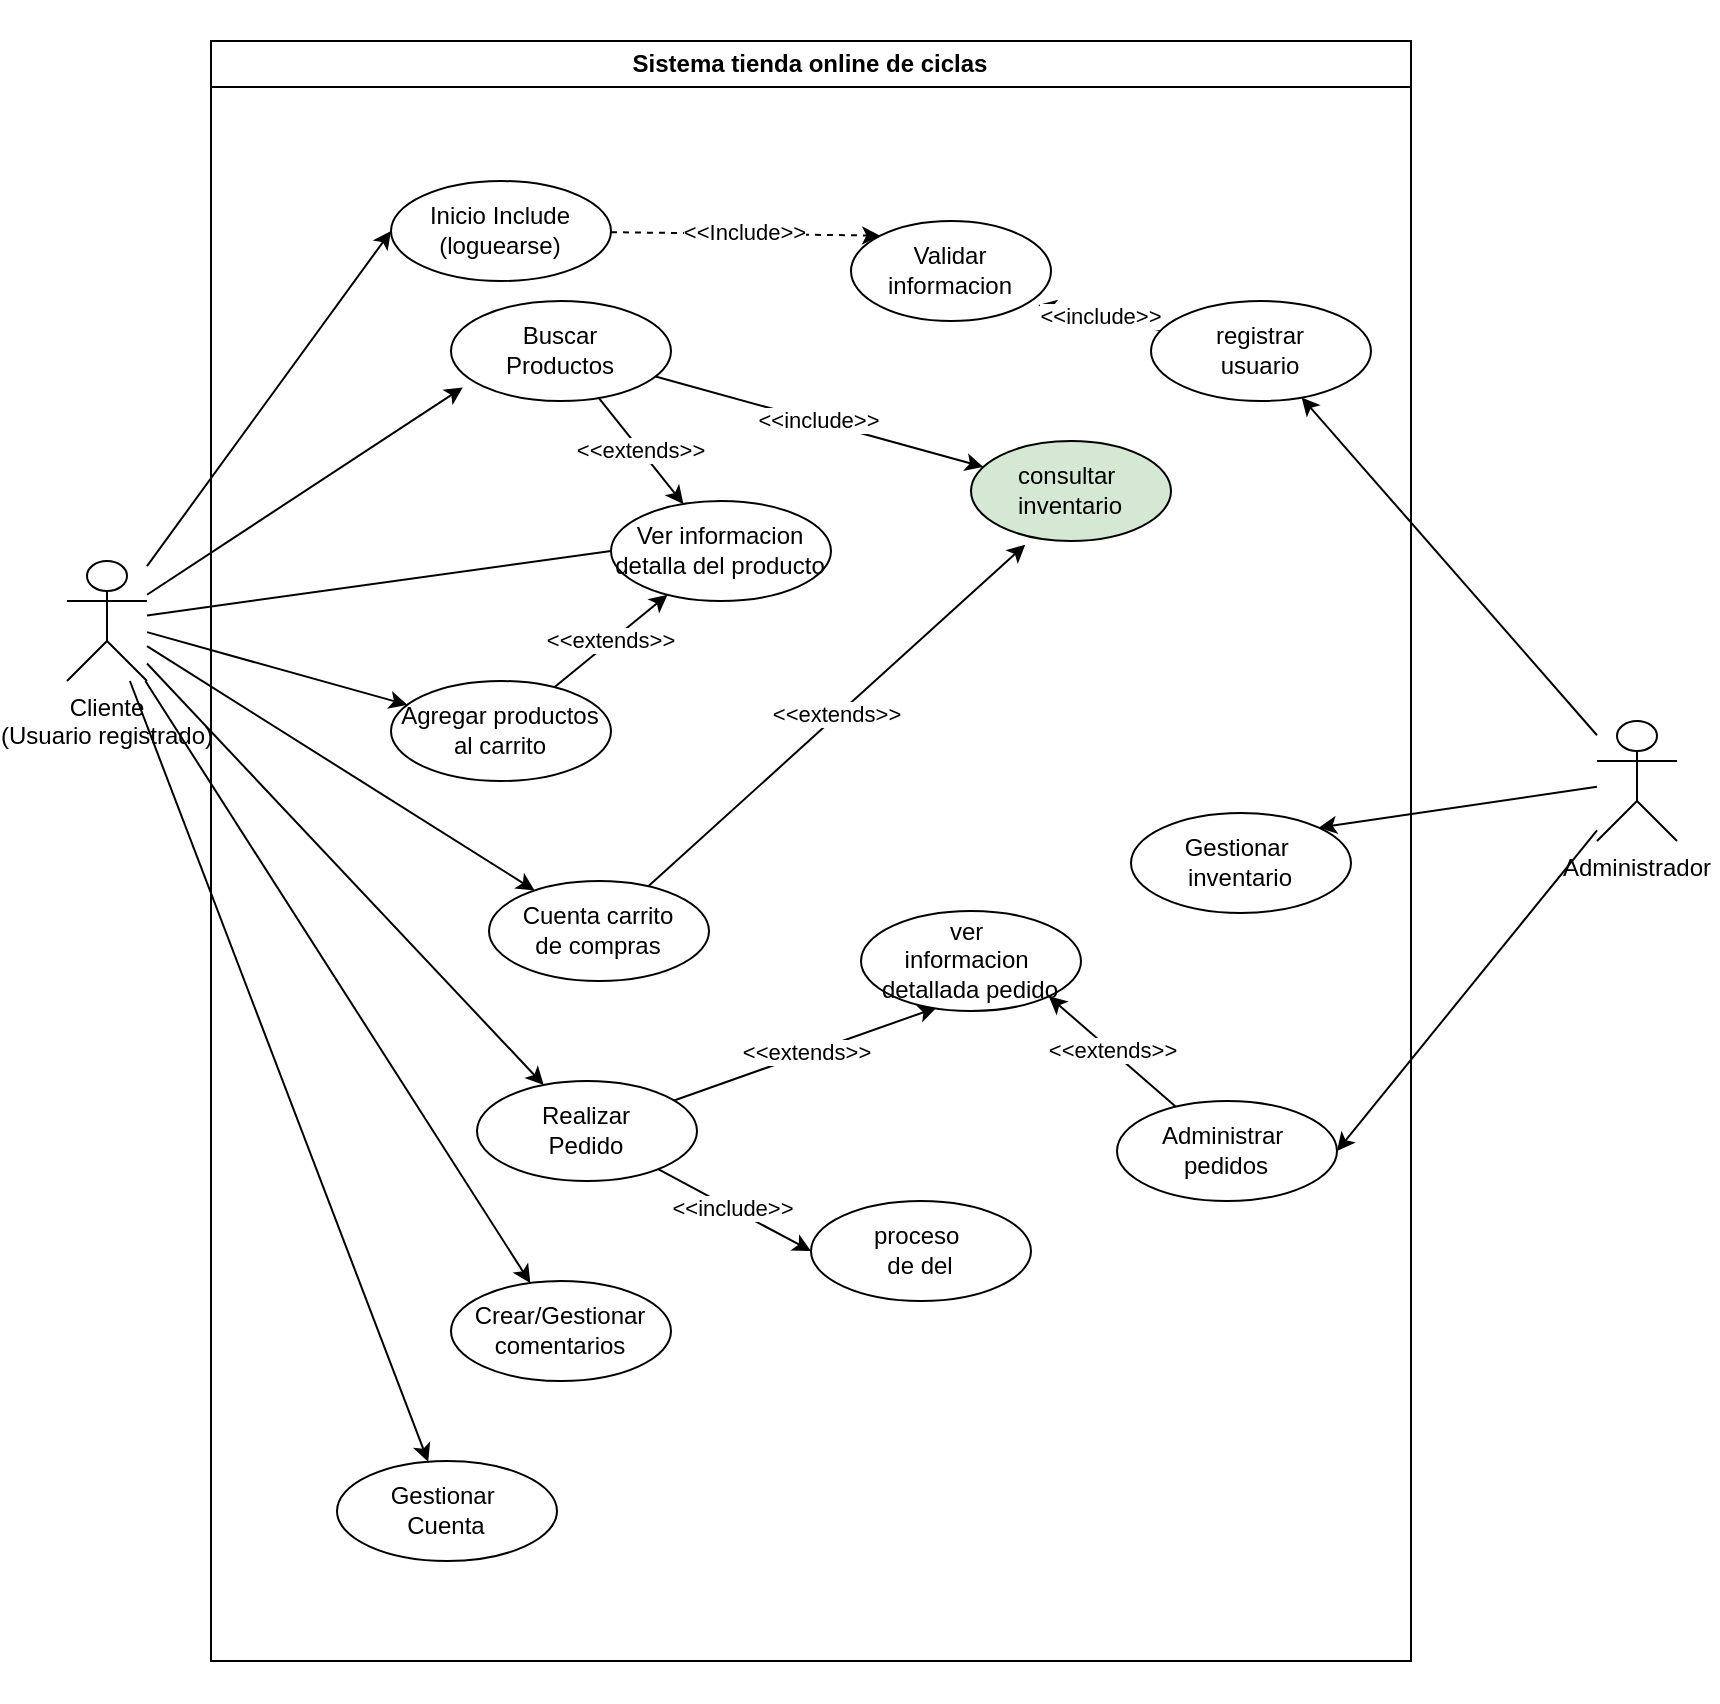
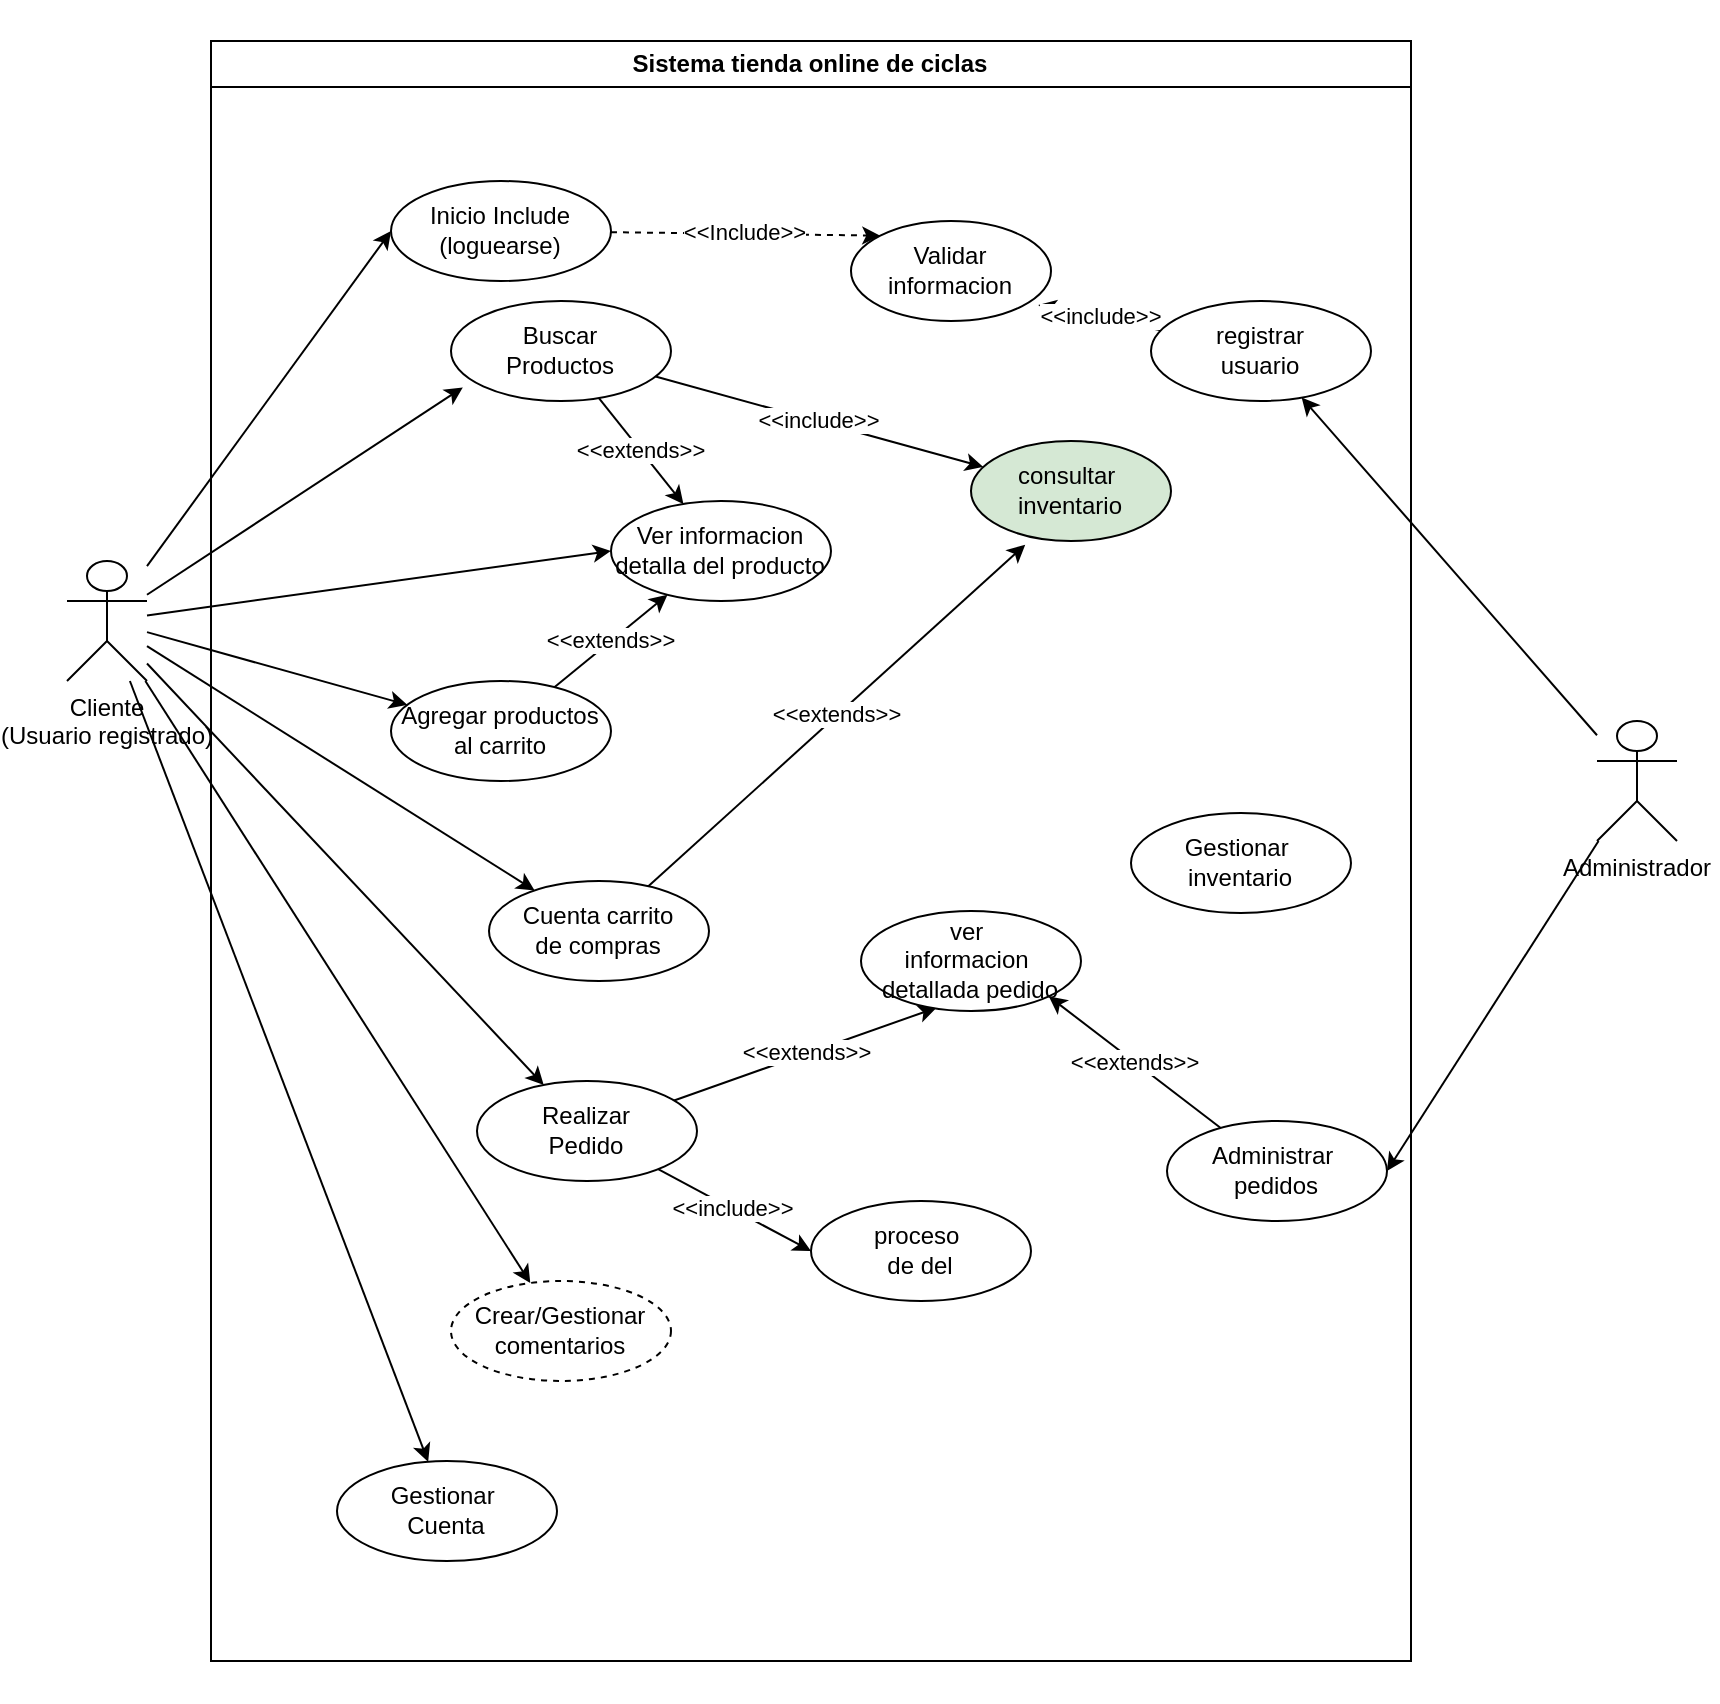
(601, 552) -> (596, 553)
(1464, 806) -> none
(1227, 1151) -> (1277, 1171)
(561, 1331) -> (561, 1331)
